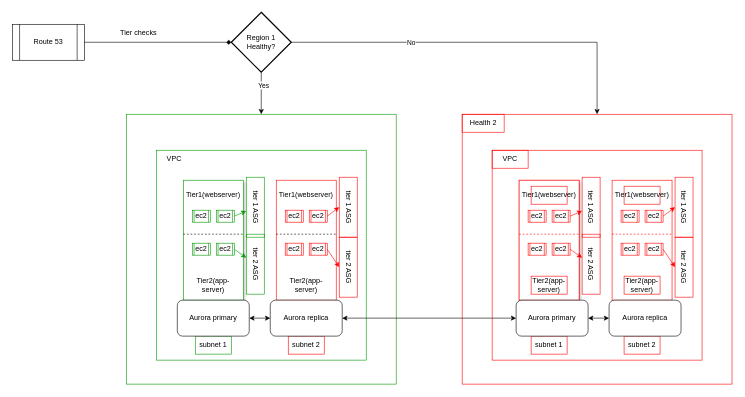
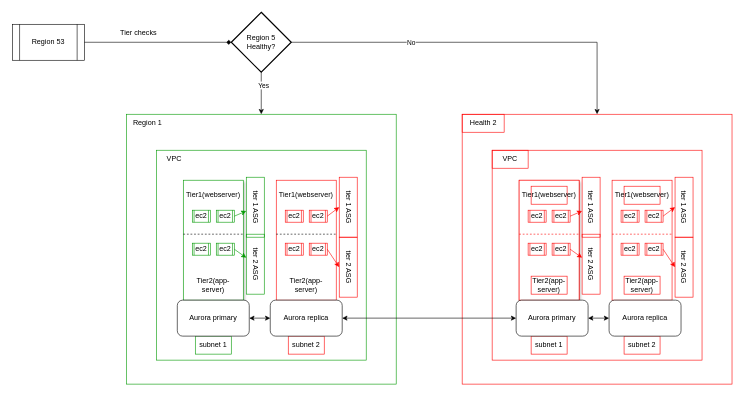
(48, 42) -> (48, 42)
(261, 42) -> (261, 42)
none -> (147, 123)
